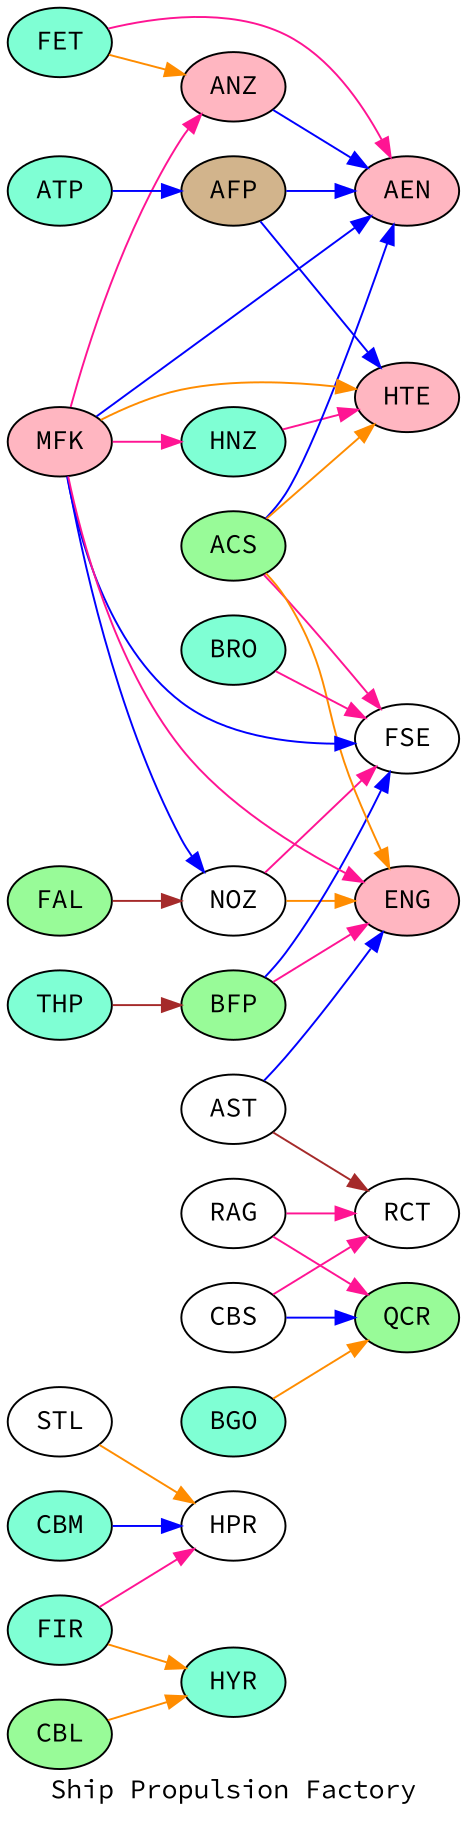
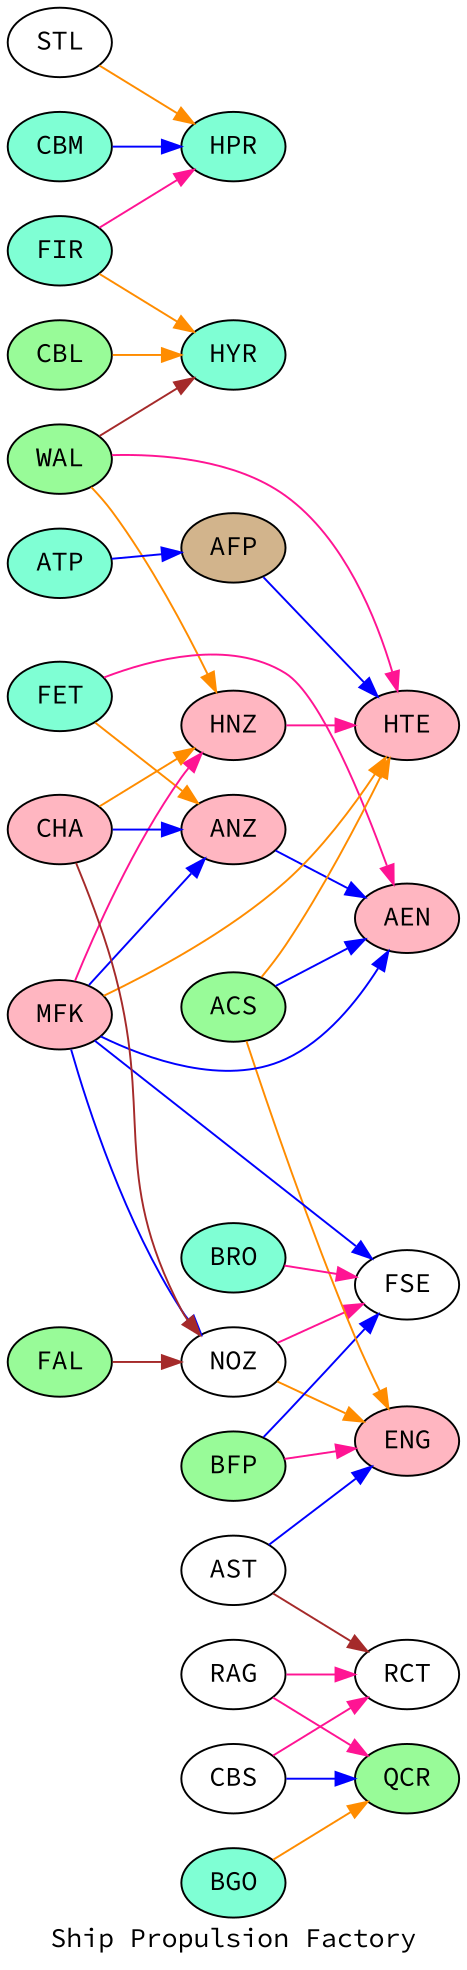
(311, 191) -> none
(119, 264) -> (140, 929)
(233, 442) -> (233, 725)
none -> (60, 459)
(319, 636) -> none
(156, 712) -> none
none -> (60, 830)
(60, 1005) -> none
(233, 1526) -> (233, 147)
